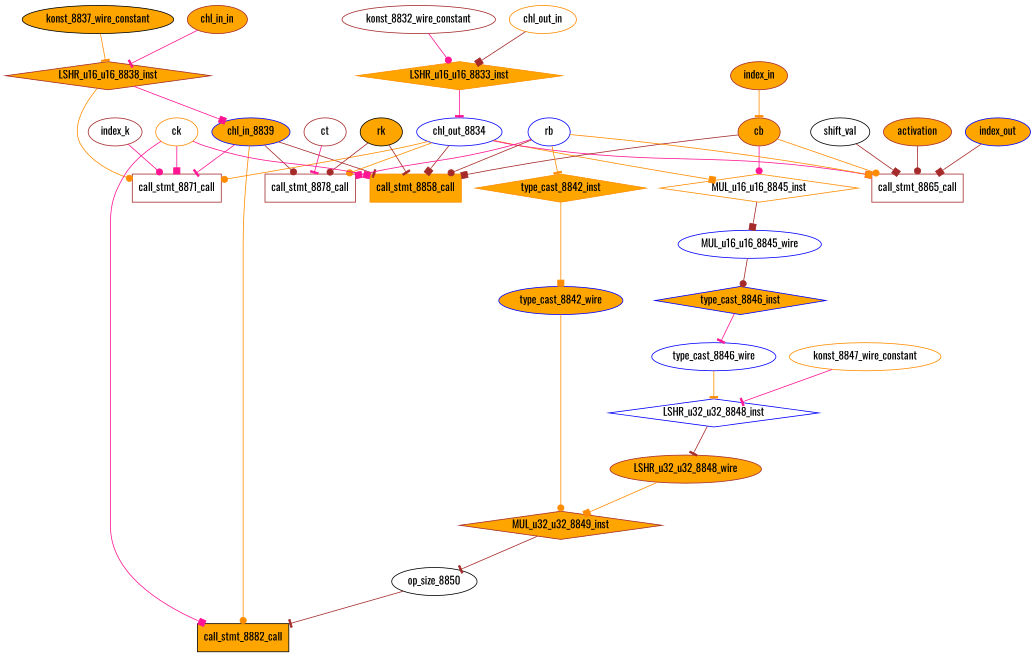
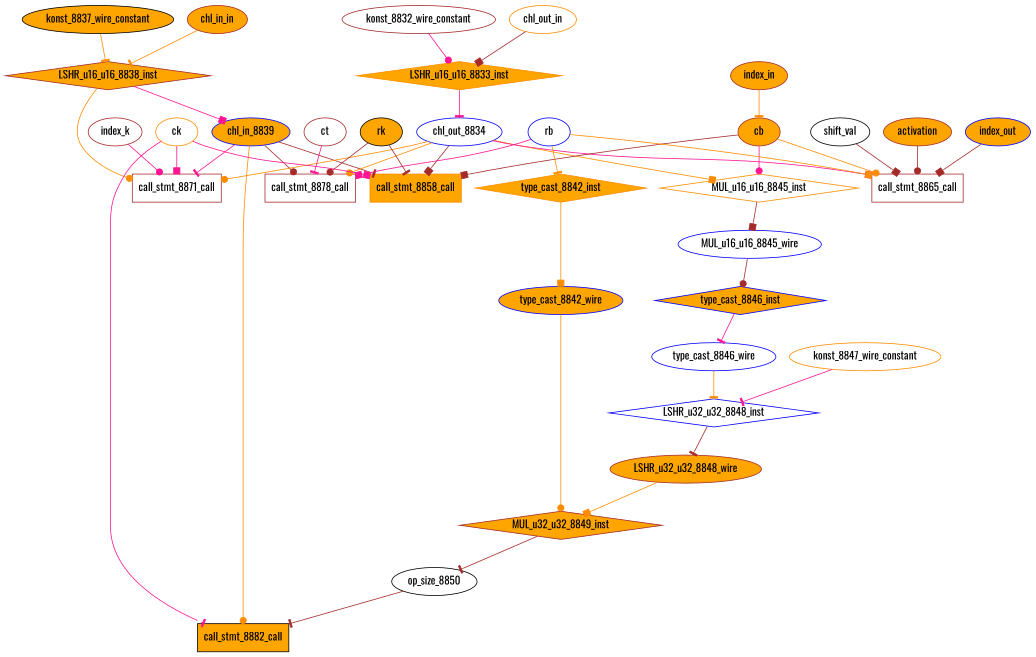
(165, 46) -> (165, 46)
(493, 156) -> none
(110, 392) -> (110, 392)
